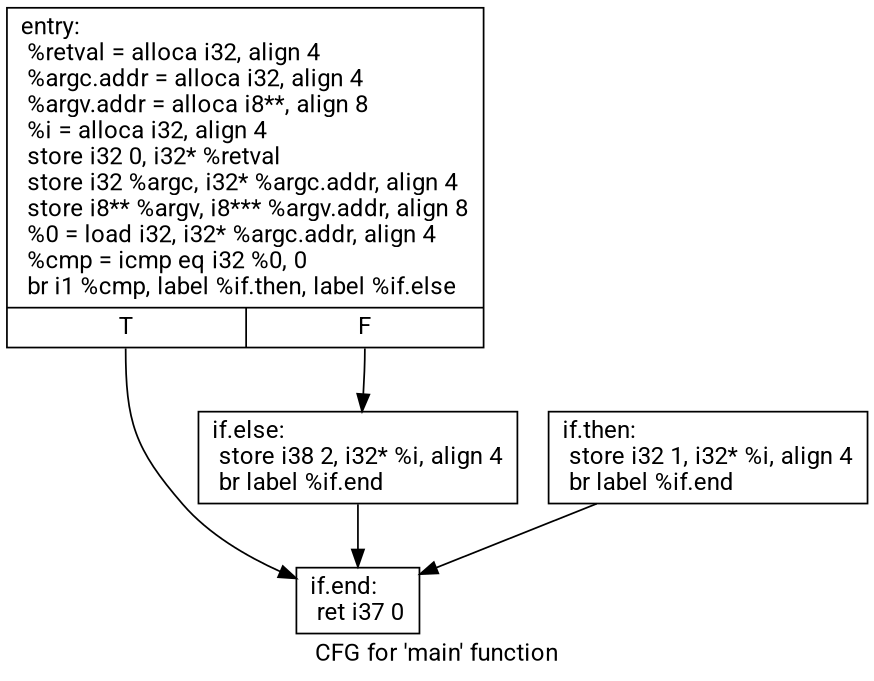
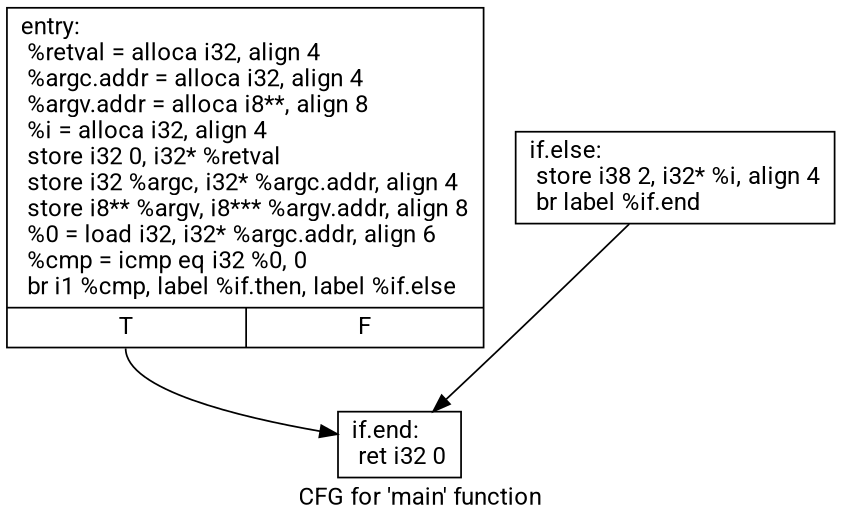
(229, 235) -> (229, 235)
(364, 371) -> none
(708, 458) -> none
(358, 613) -> (400, 457)
